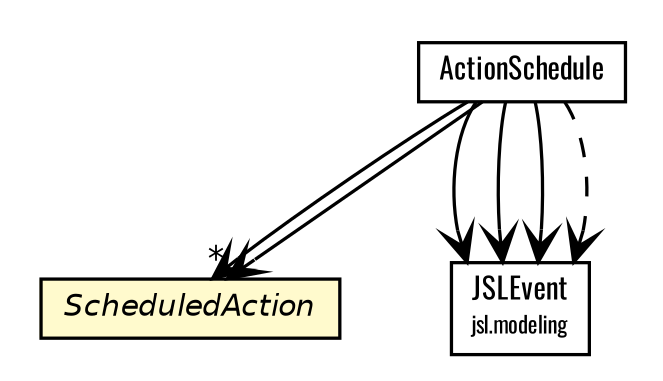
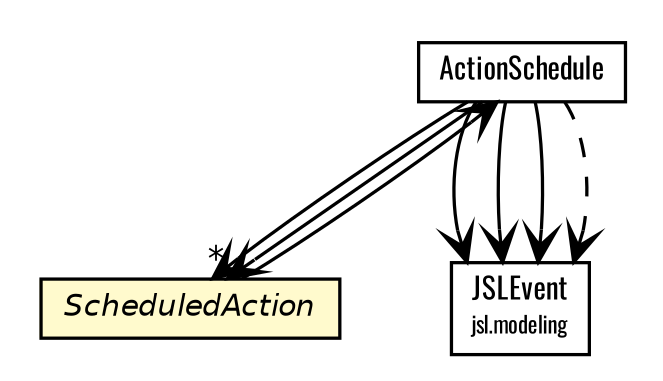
none -> (359, 203)
